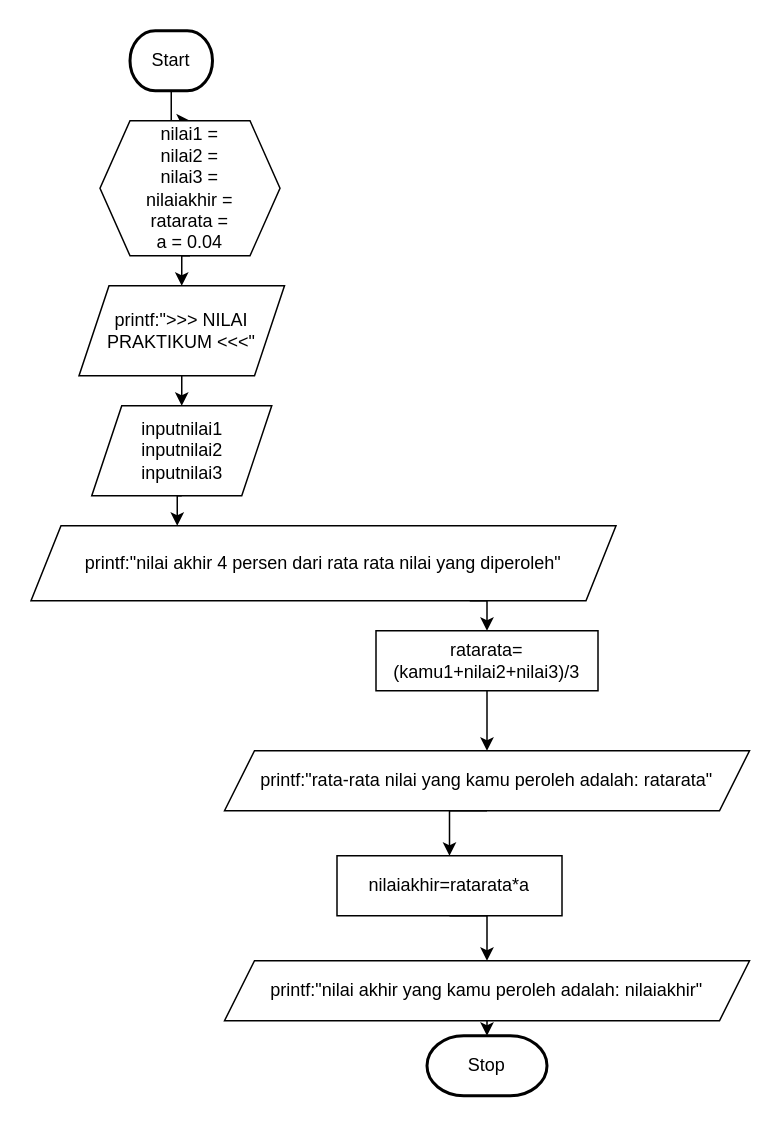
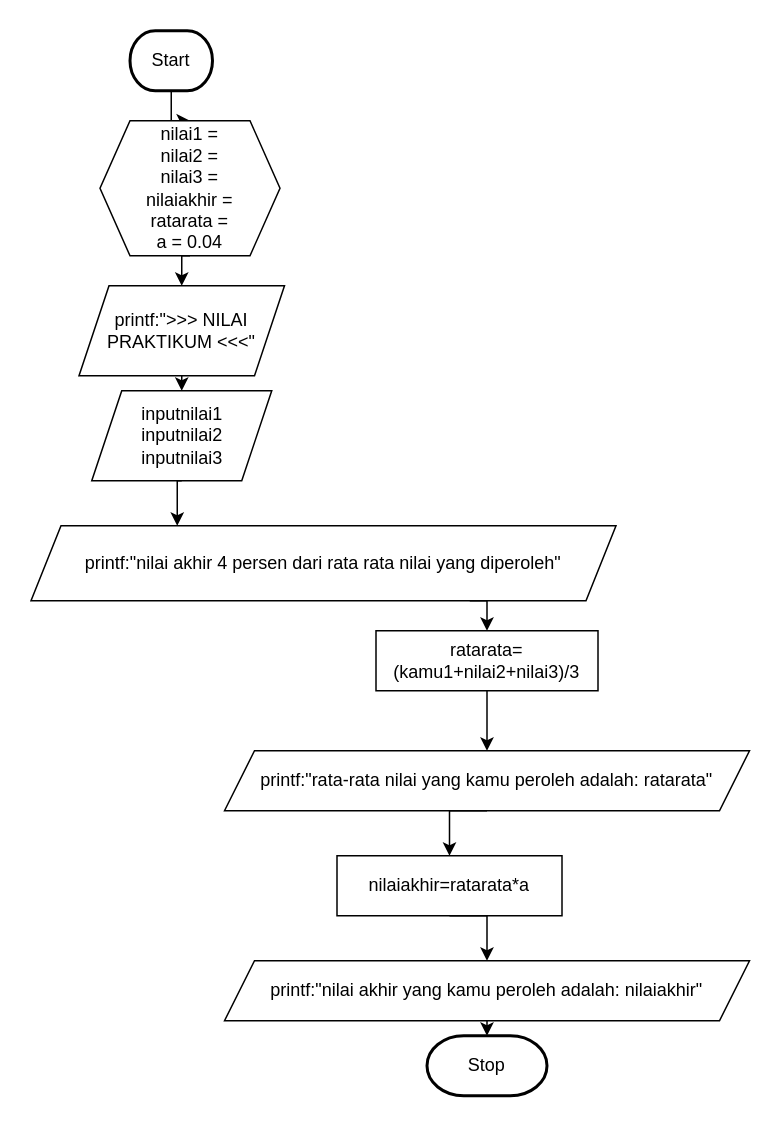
(182, 451) -> (182, 436)
